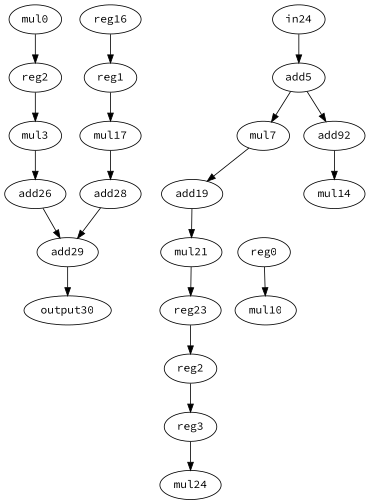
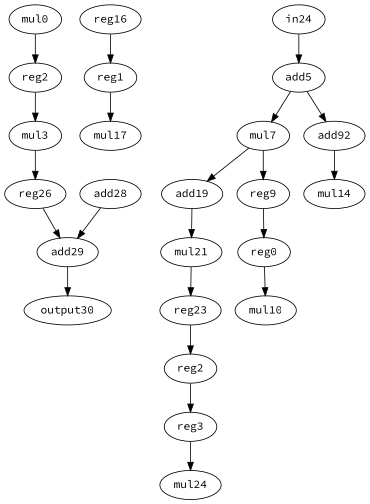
(110, 161) -> none
(35, 194) -> (35, 194)
none -> (263, 194)
